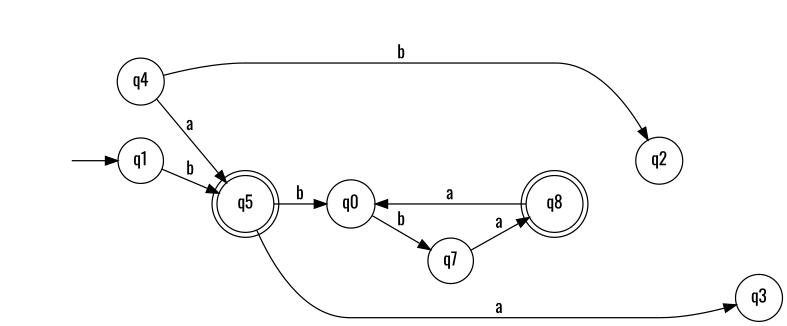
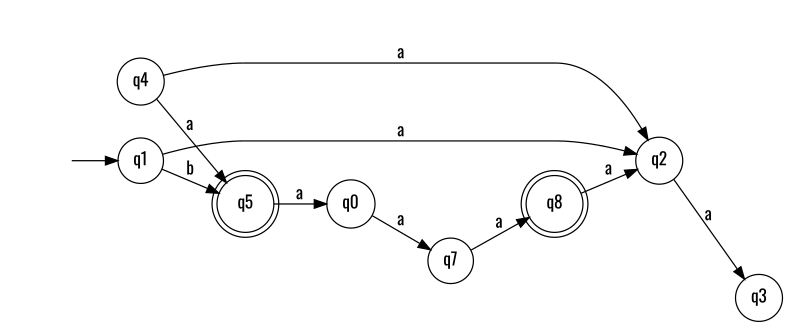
(402, 54) -> (402, 54)
none -> (393, 141)
(300, 195) -> (300, 195)
(457, 204) -> (604, 184)
(402, 221) -> (402, 221)
(470, 318) -> (705, 224)
